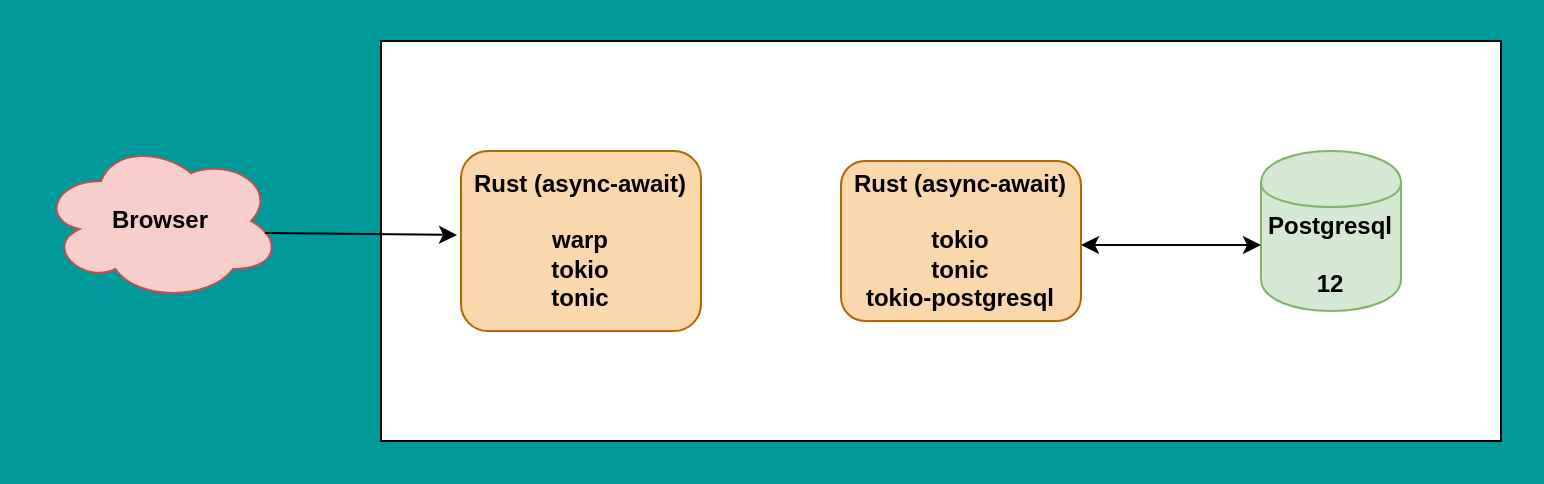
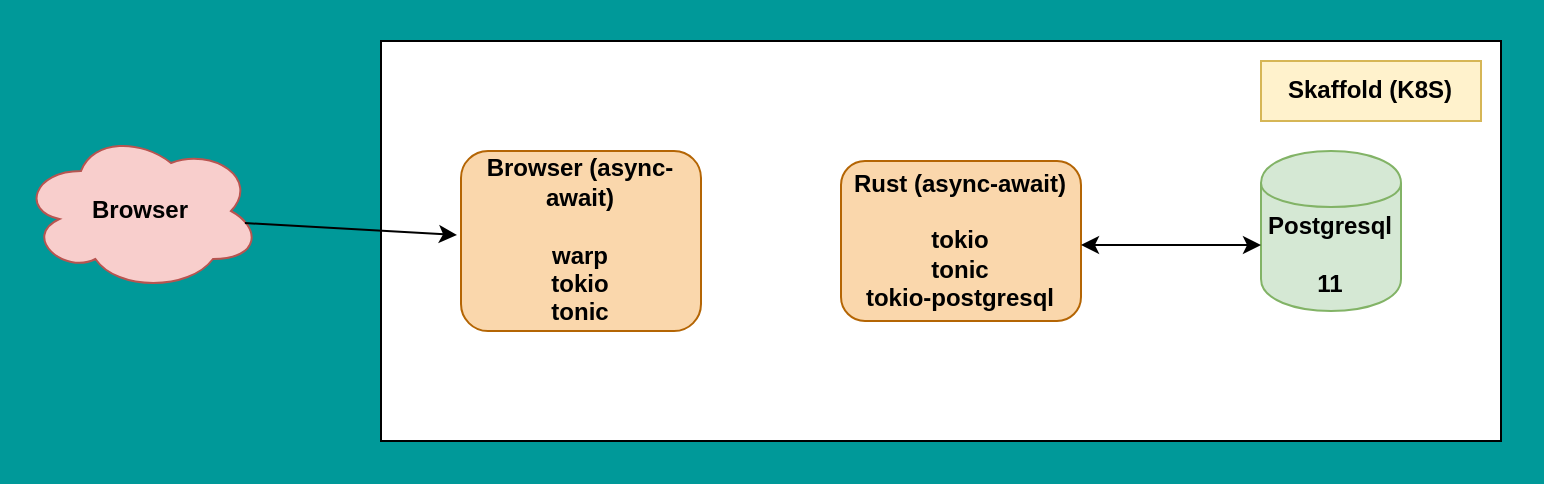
none -> (1371, 91)
(161, 221) -> (141, 211)
(581, 241) -> (581, 241)
(1331, 255) -> (1331, 255)
